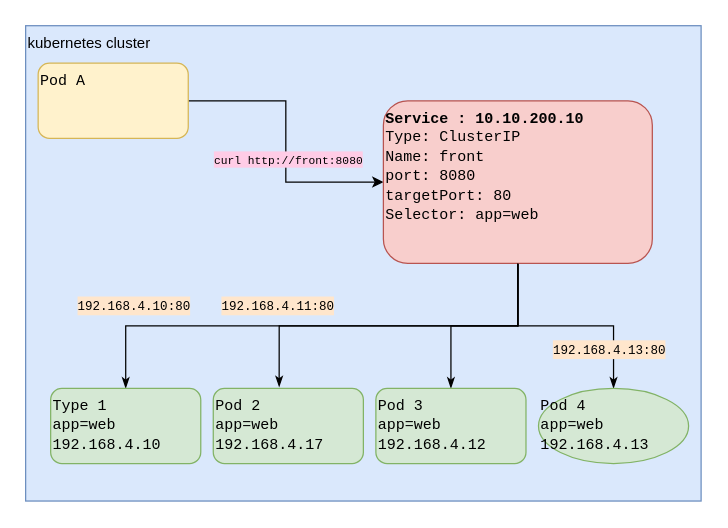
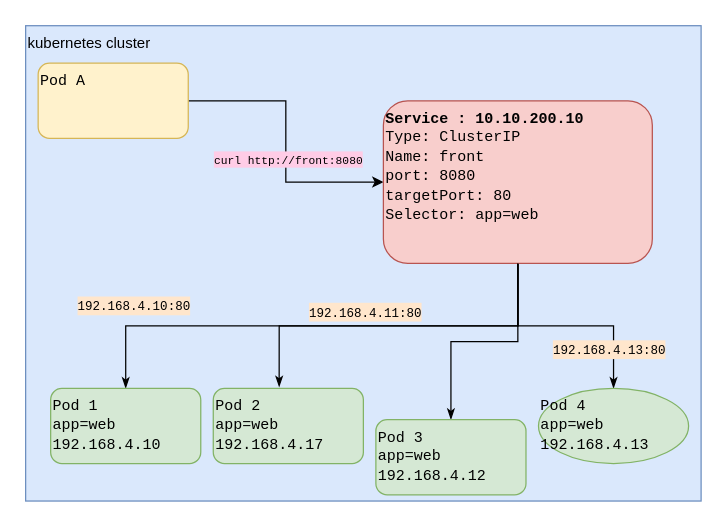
(288, 307) -> (376, 313)
(98, 424) -> (98, 424)
(451, 426) -> (451, 457)
